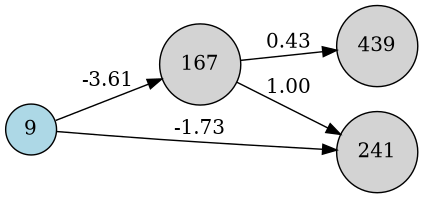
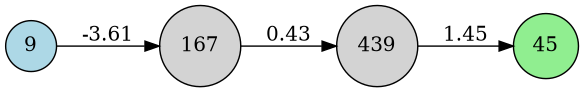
none -> (546, 46)
(377, 152) -> none
